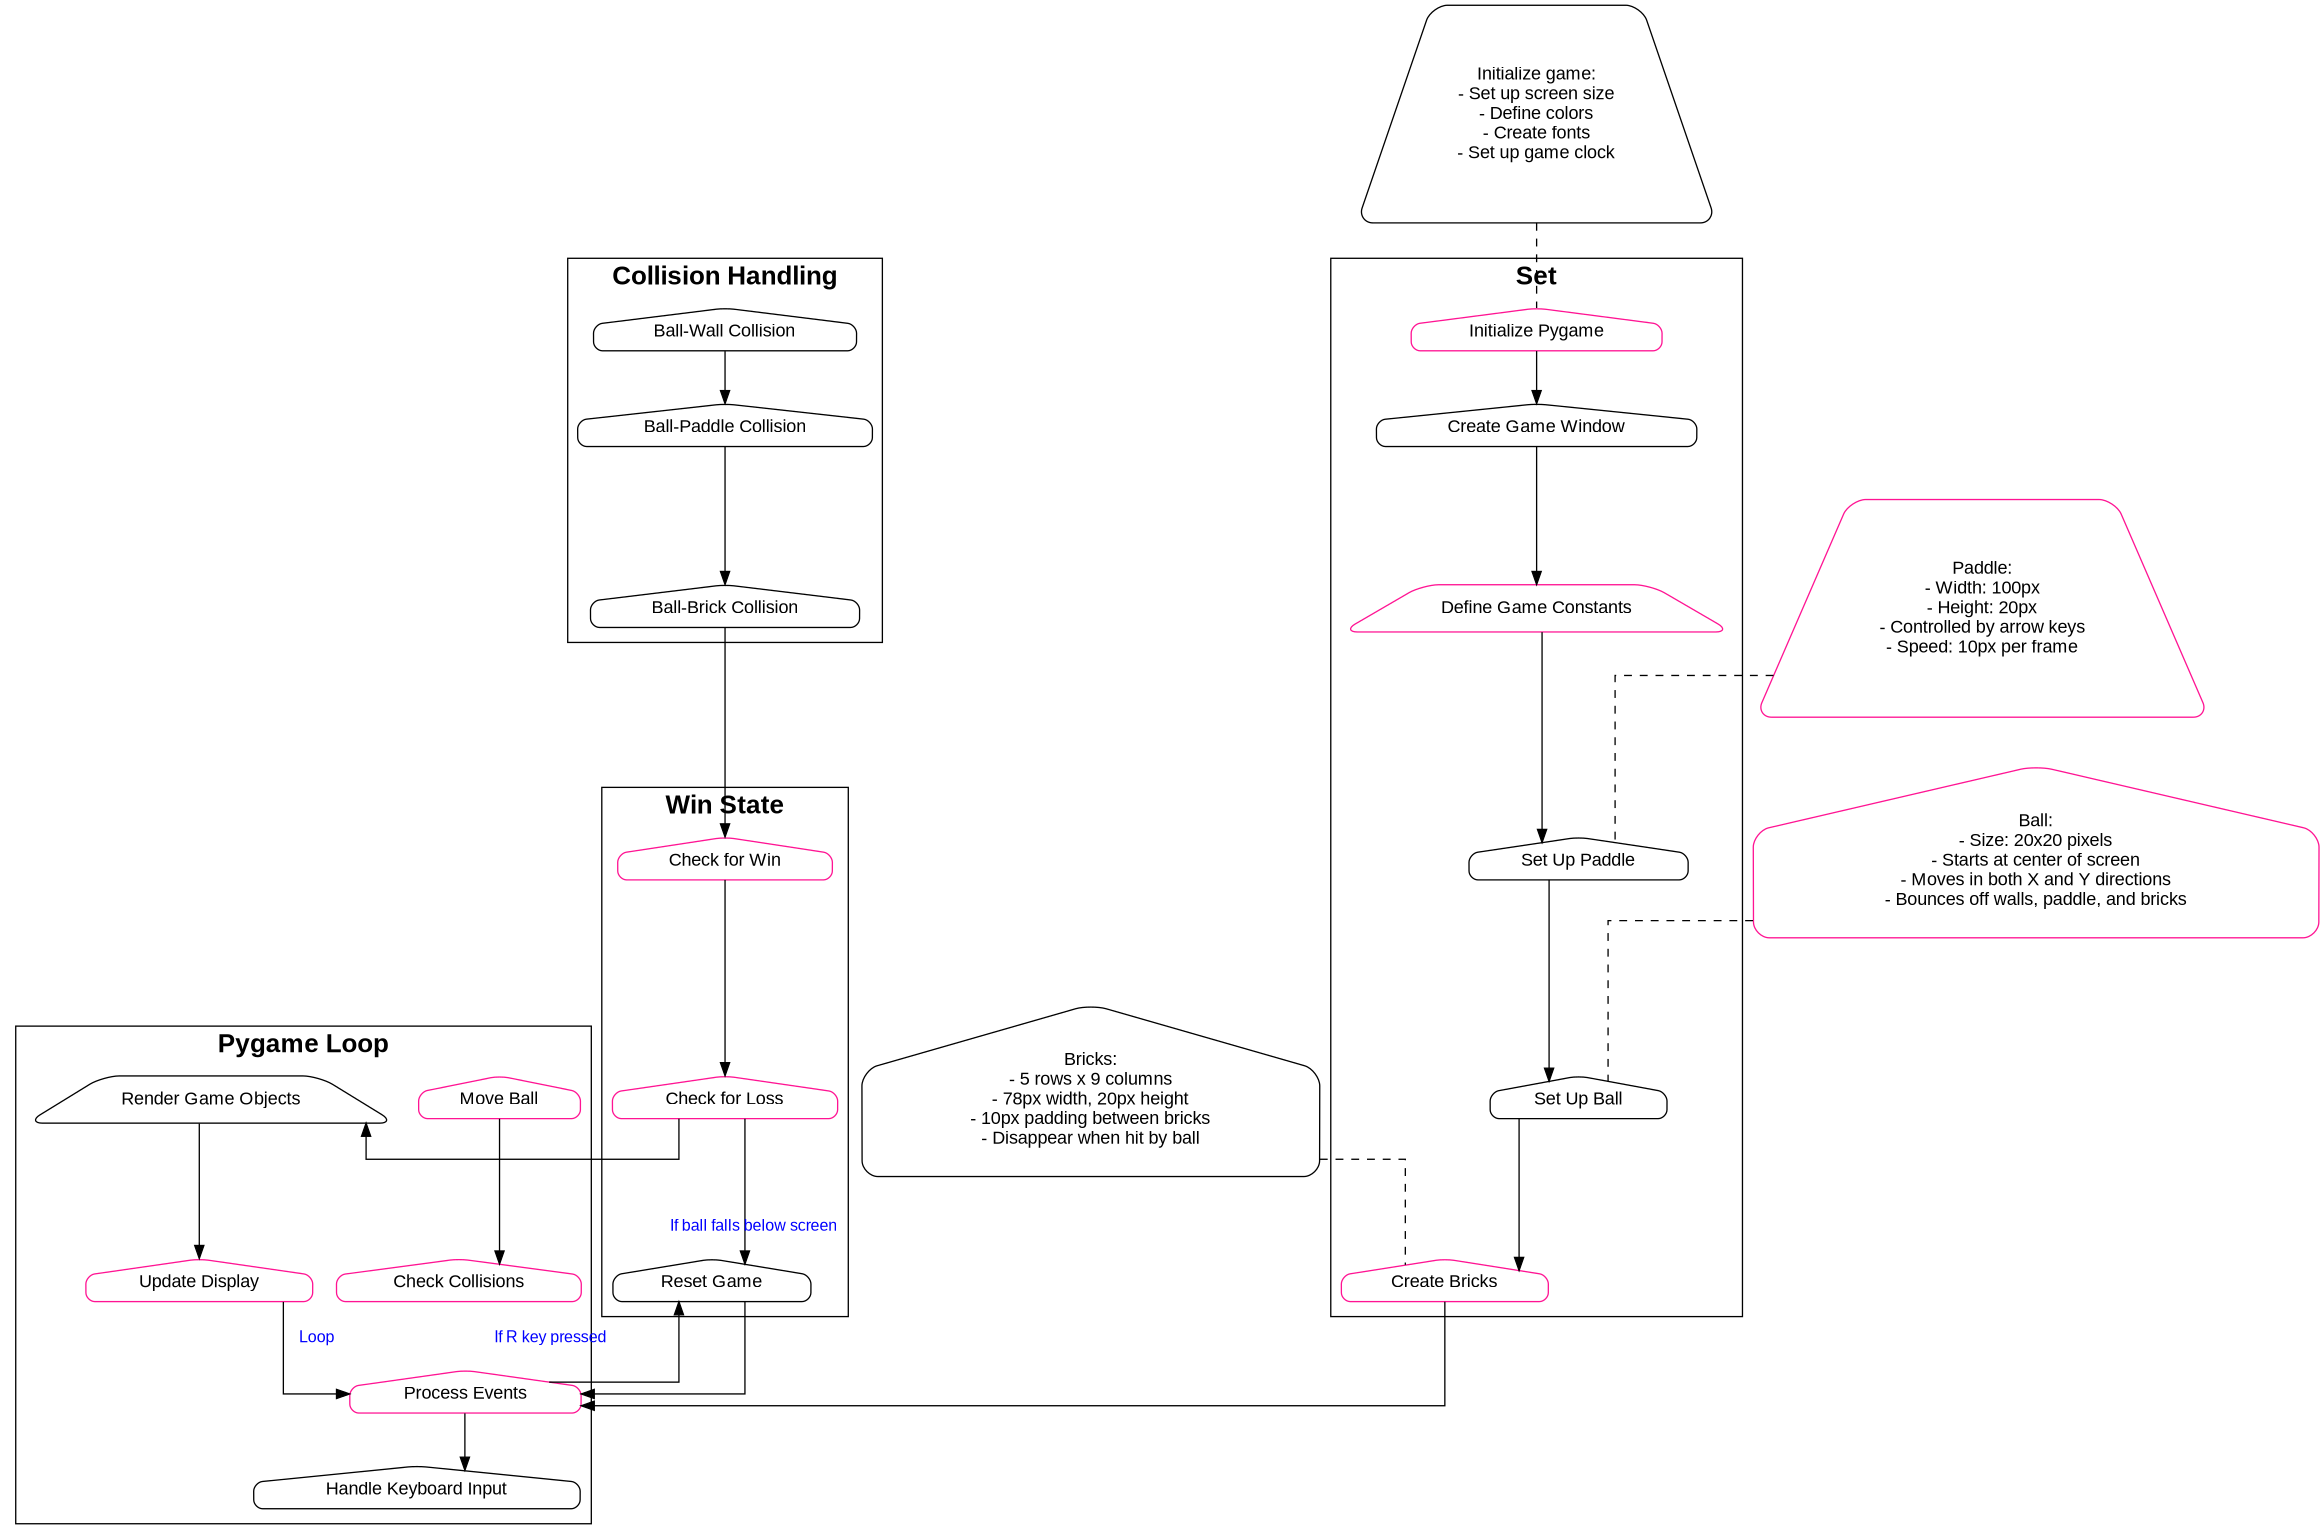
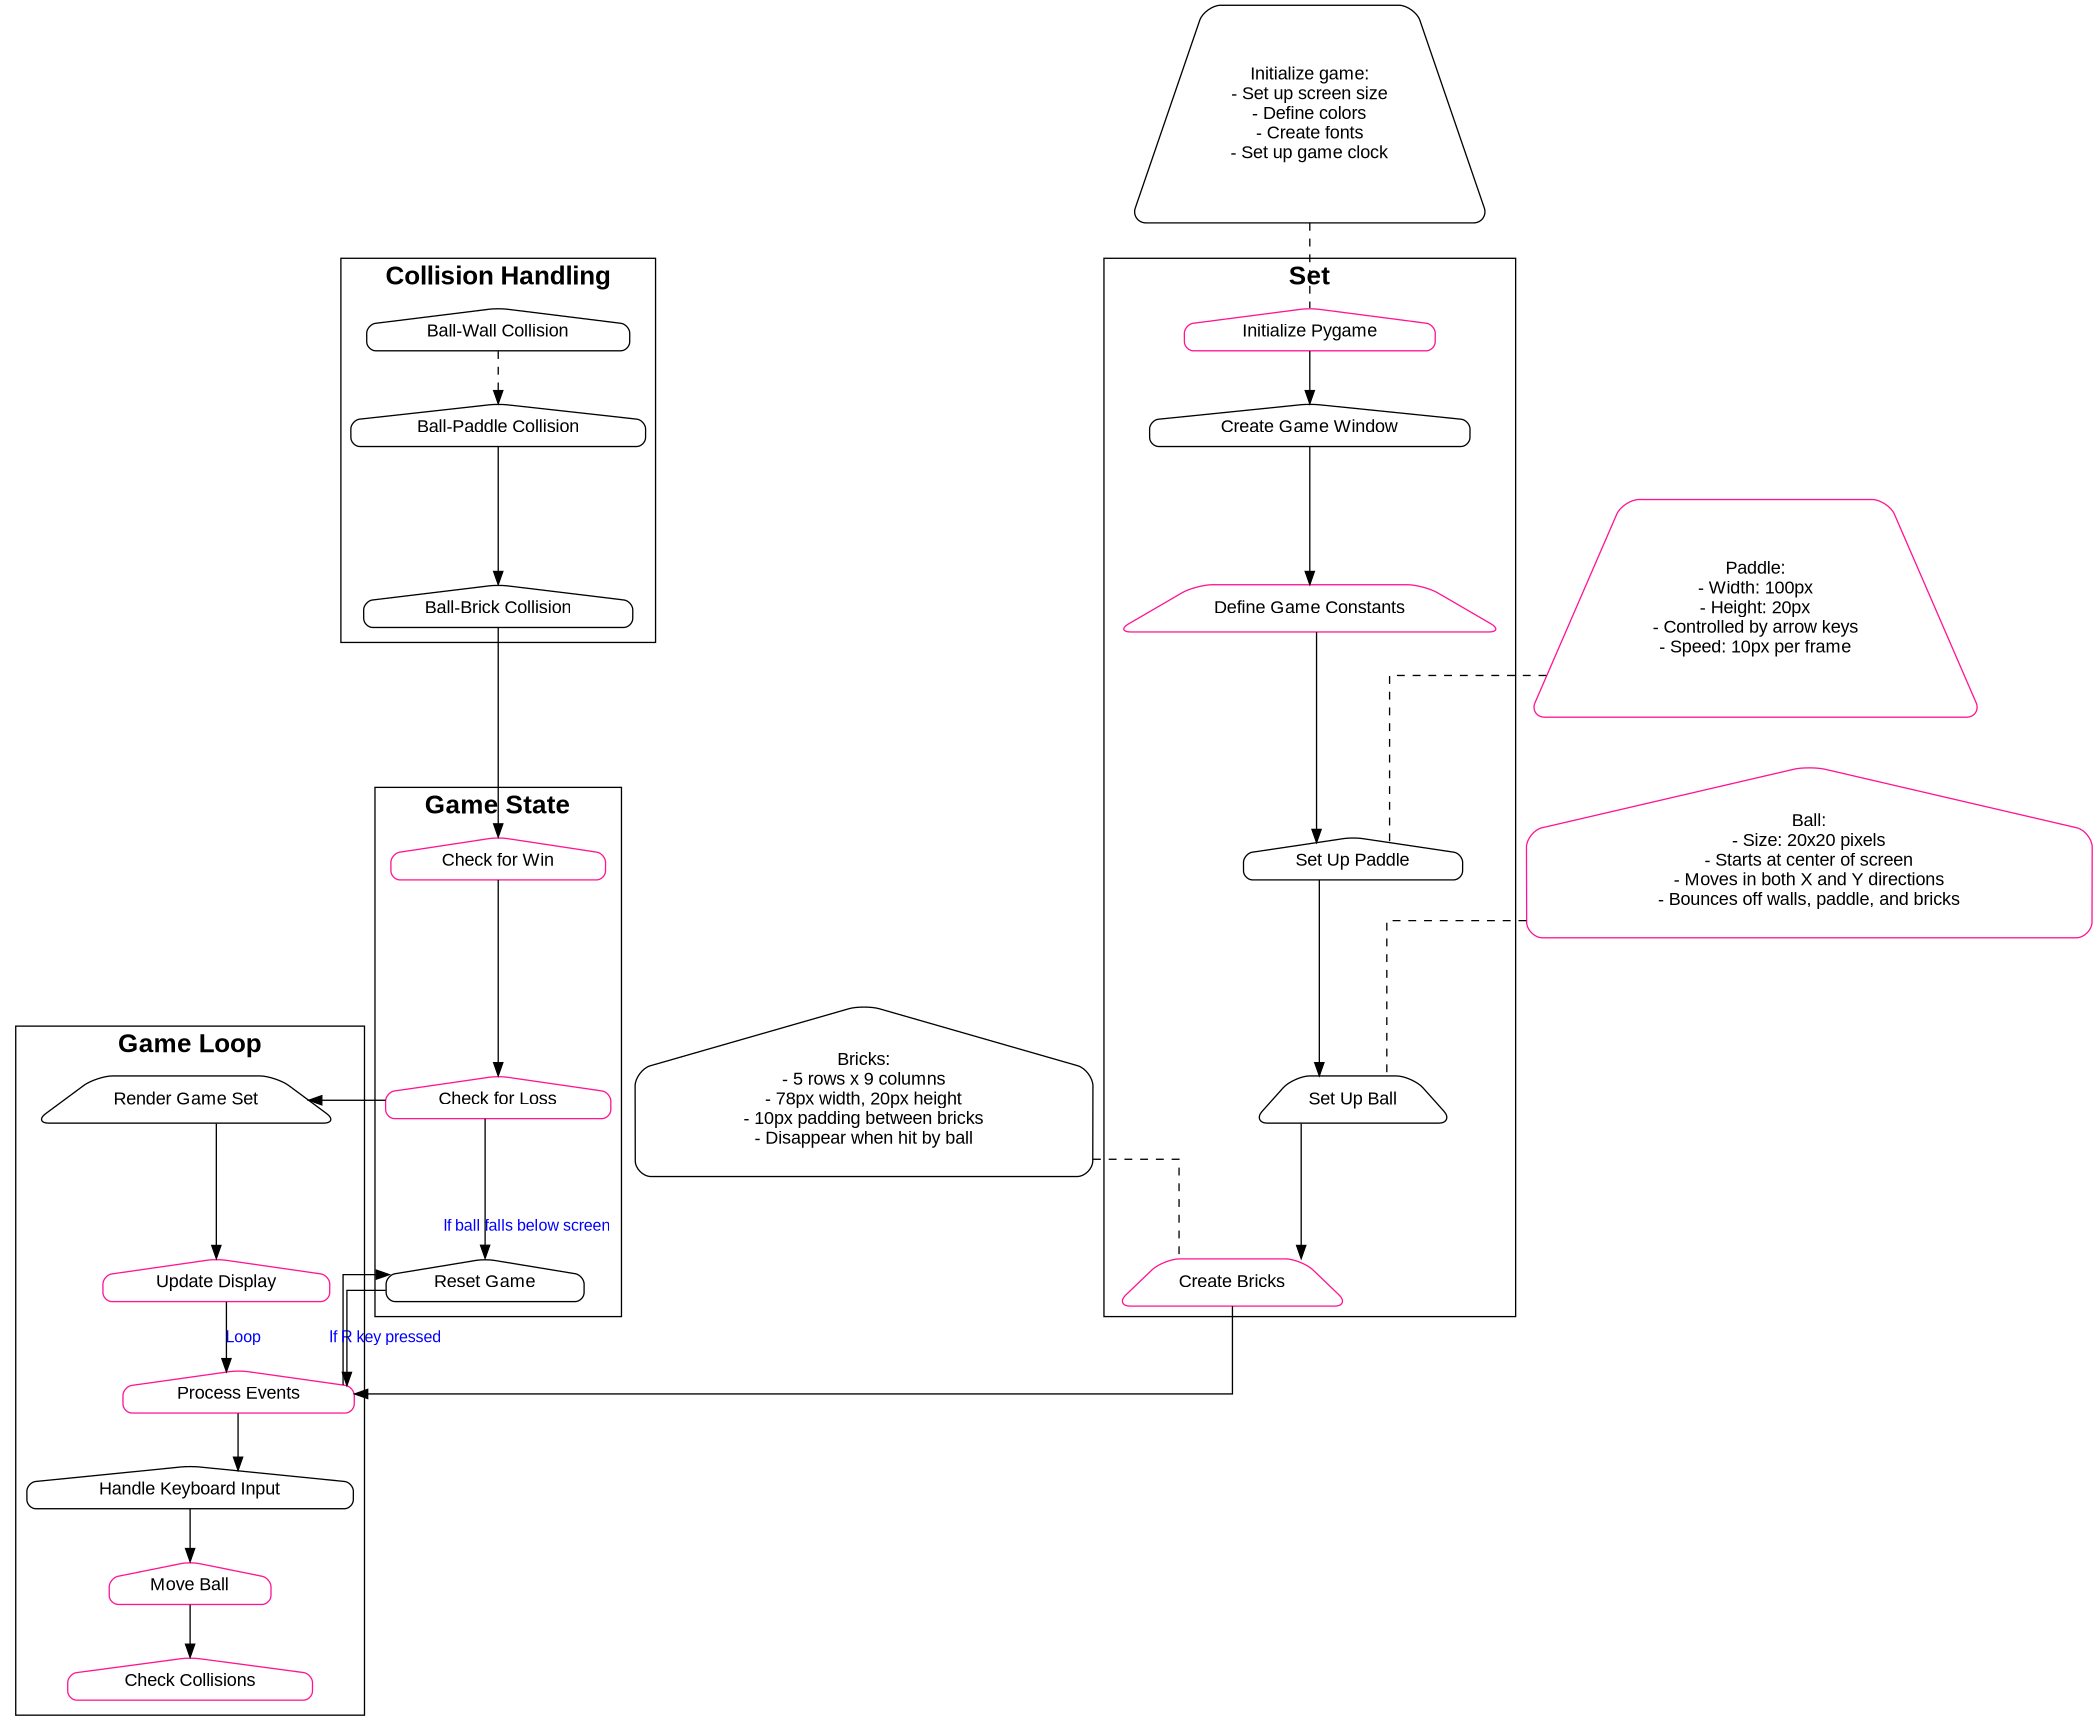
(725, 371) -> (498, 371)
(725, 807) -> (498, 807)
(304, 1046) -> (190, 1046)
(211, 1100) -> (186, 1100)
(1579, 1100) -> (1353, 1100)
(1445, 1283) -> (1232, 1283)
none -> (190, 1529)
